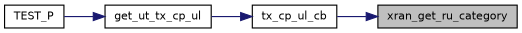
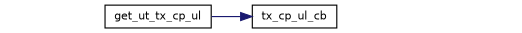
(34, 17) -> none
(448, 17) -> none
